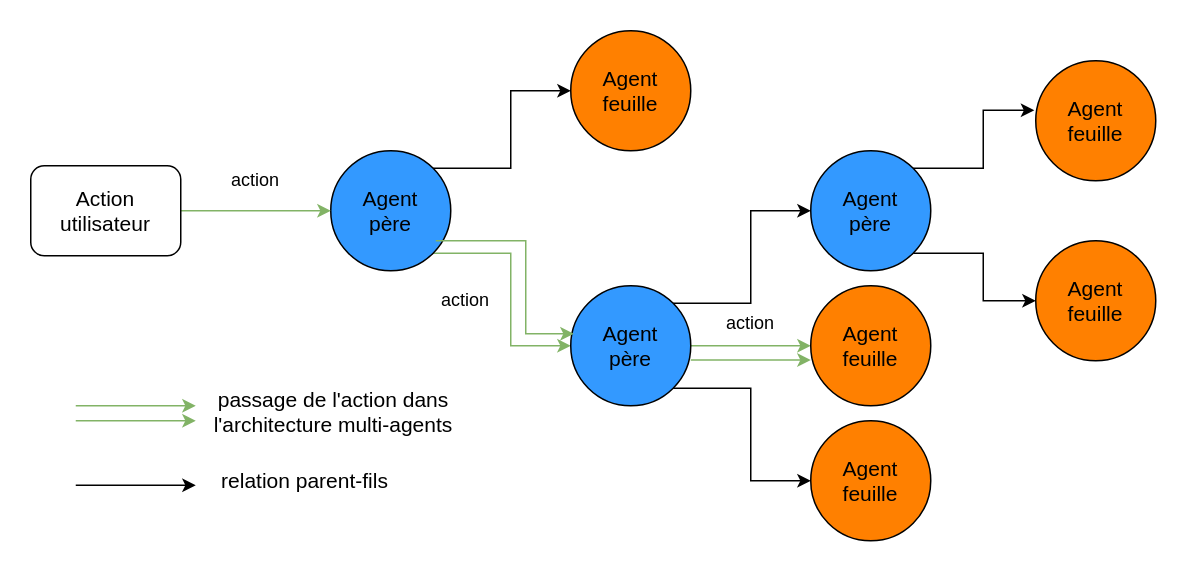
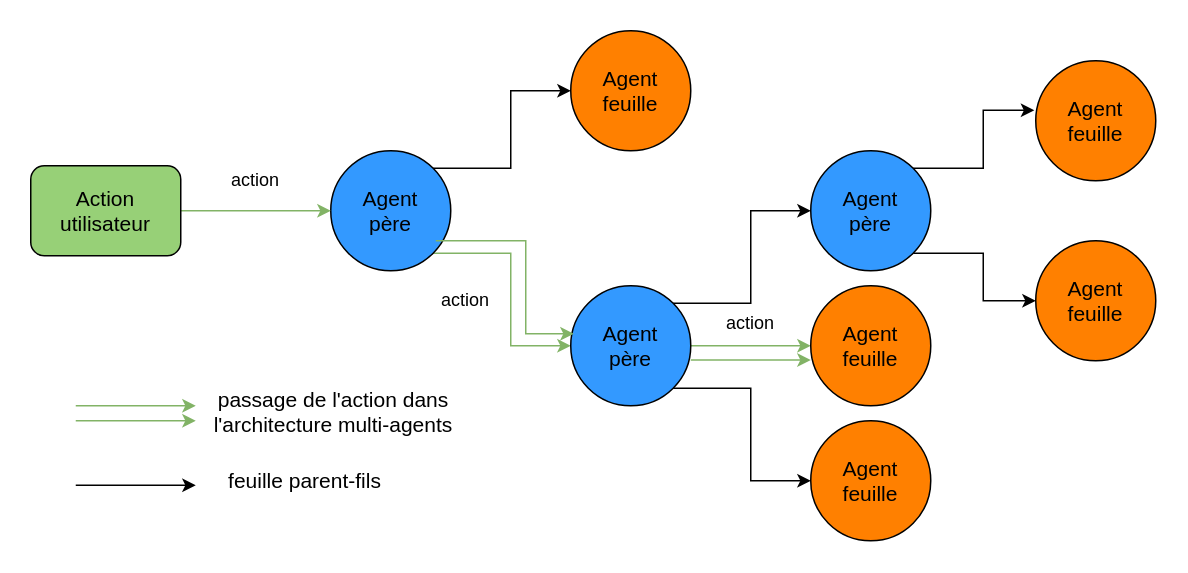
(106, 211) -> (106, 211)
(305, 481) -> (305, 481)
